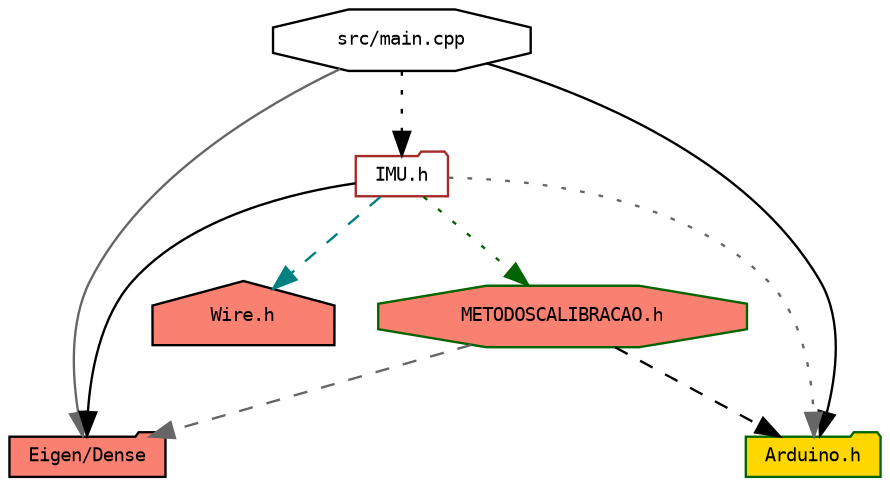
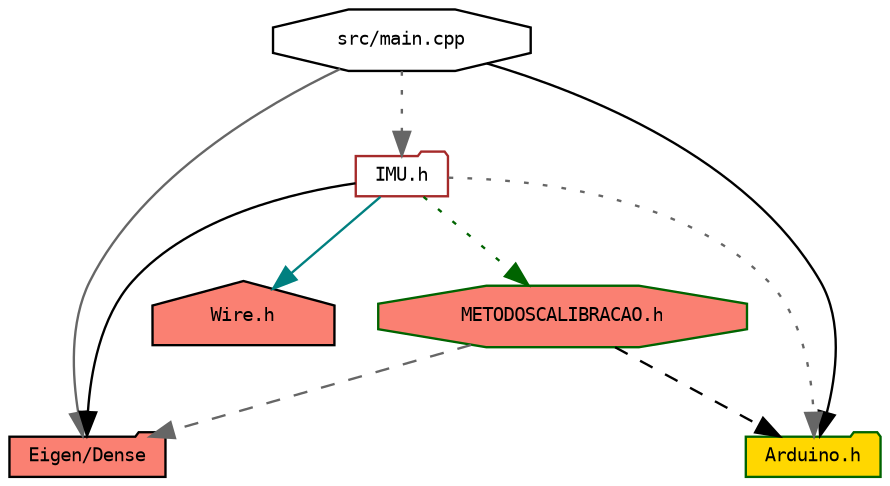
(402, 101) -> (402, 101)
(336, 235) -> (336, 235)
